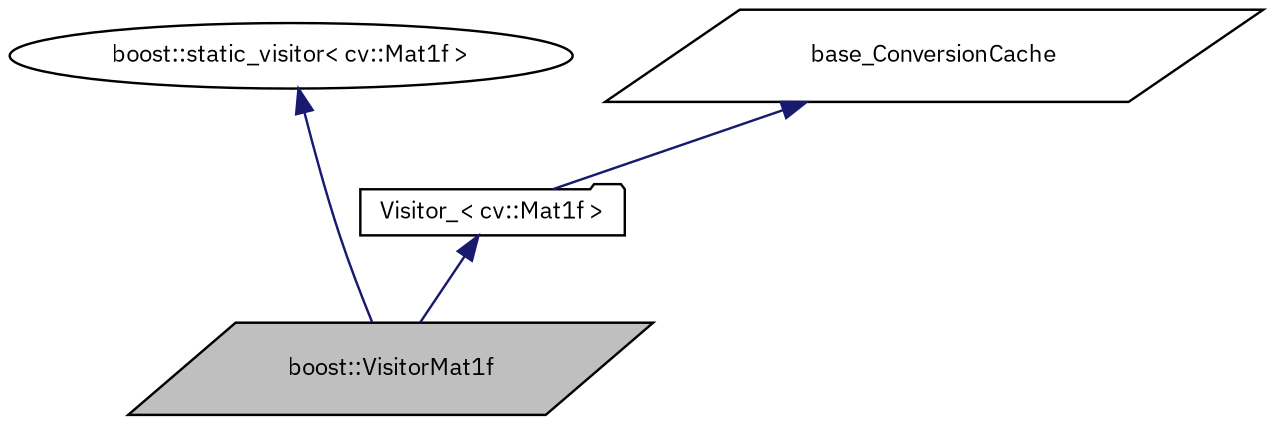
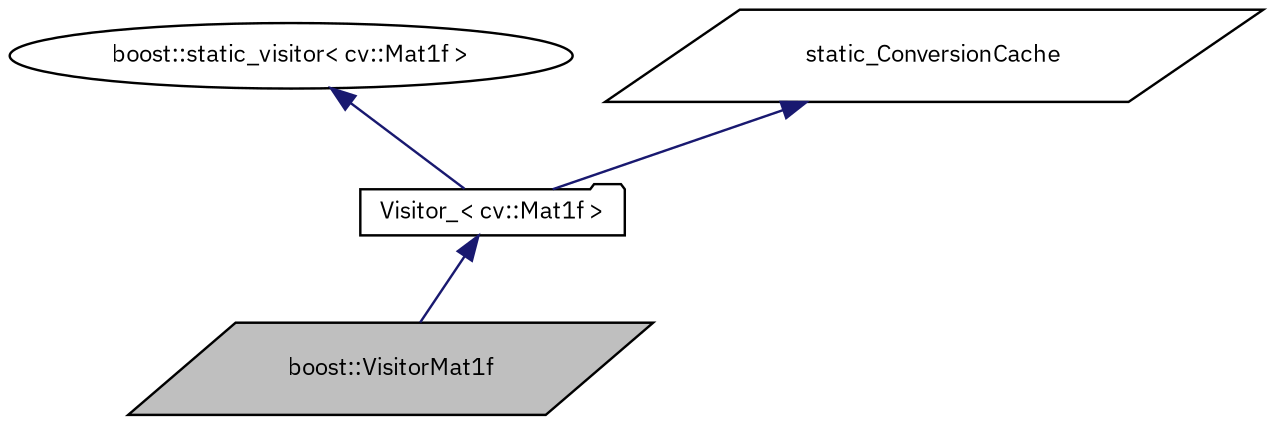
(934, 56) -> (934, 56)
(334, 219) -> (408, 146)
